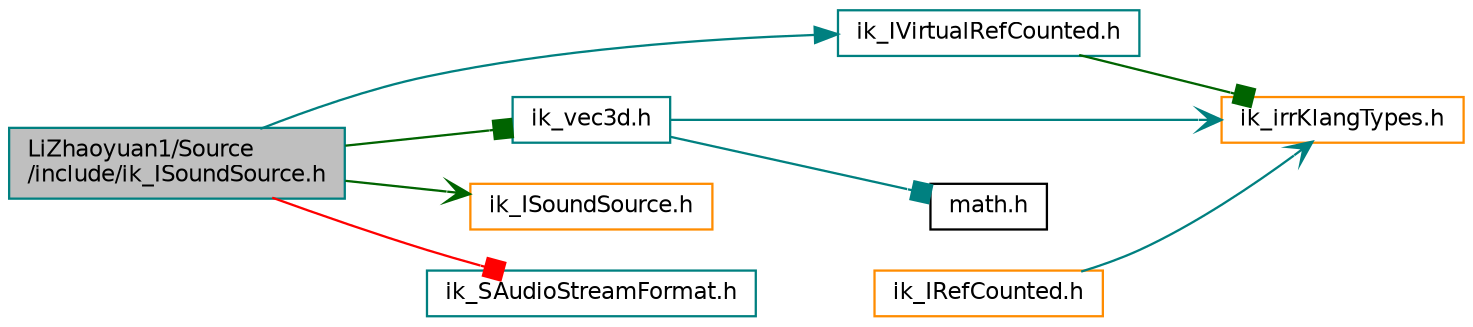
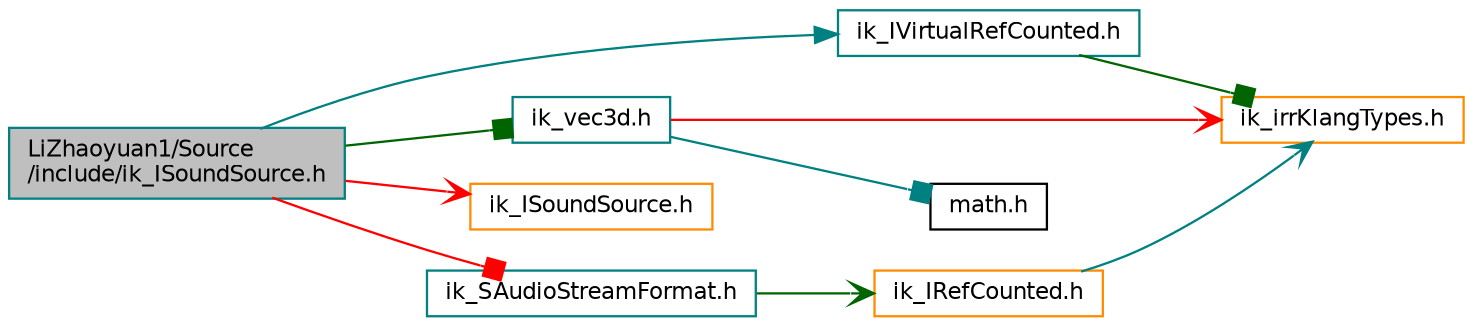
(934, 120) -> (934, 120)
(396, 186) -> (396, 186)
none -> (804, 293)
